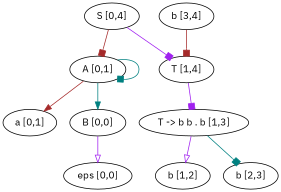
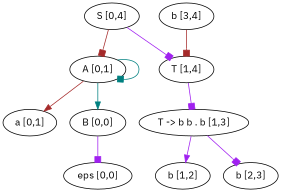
(98, 146) -> (98, 146)
(189, 146) -> (189, 146)
(220, 147) -> (220, 147)
